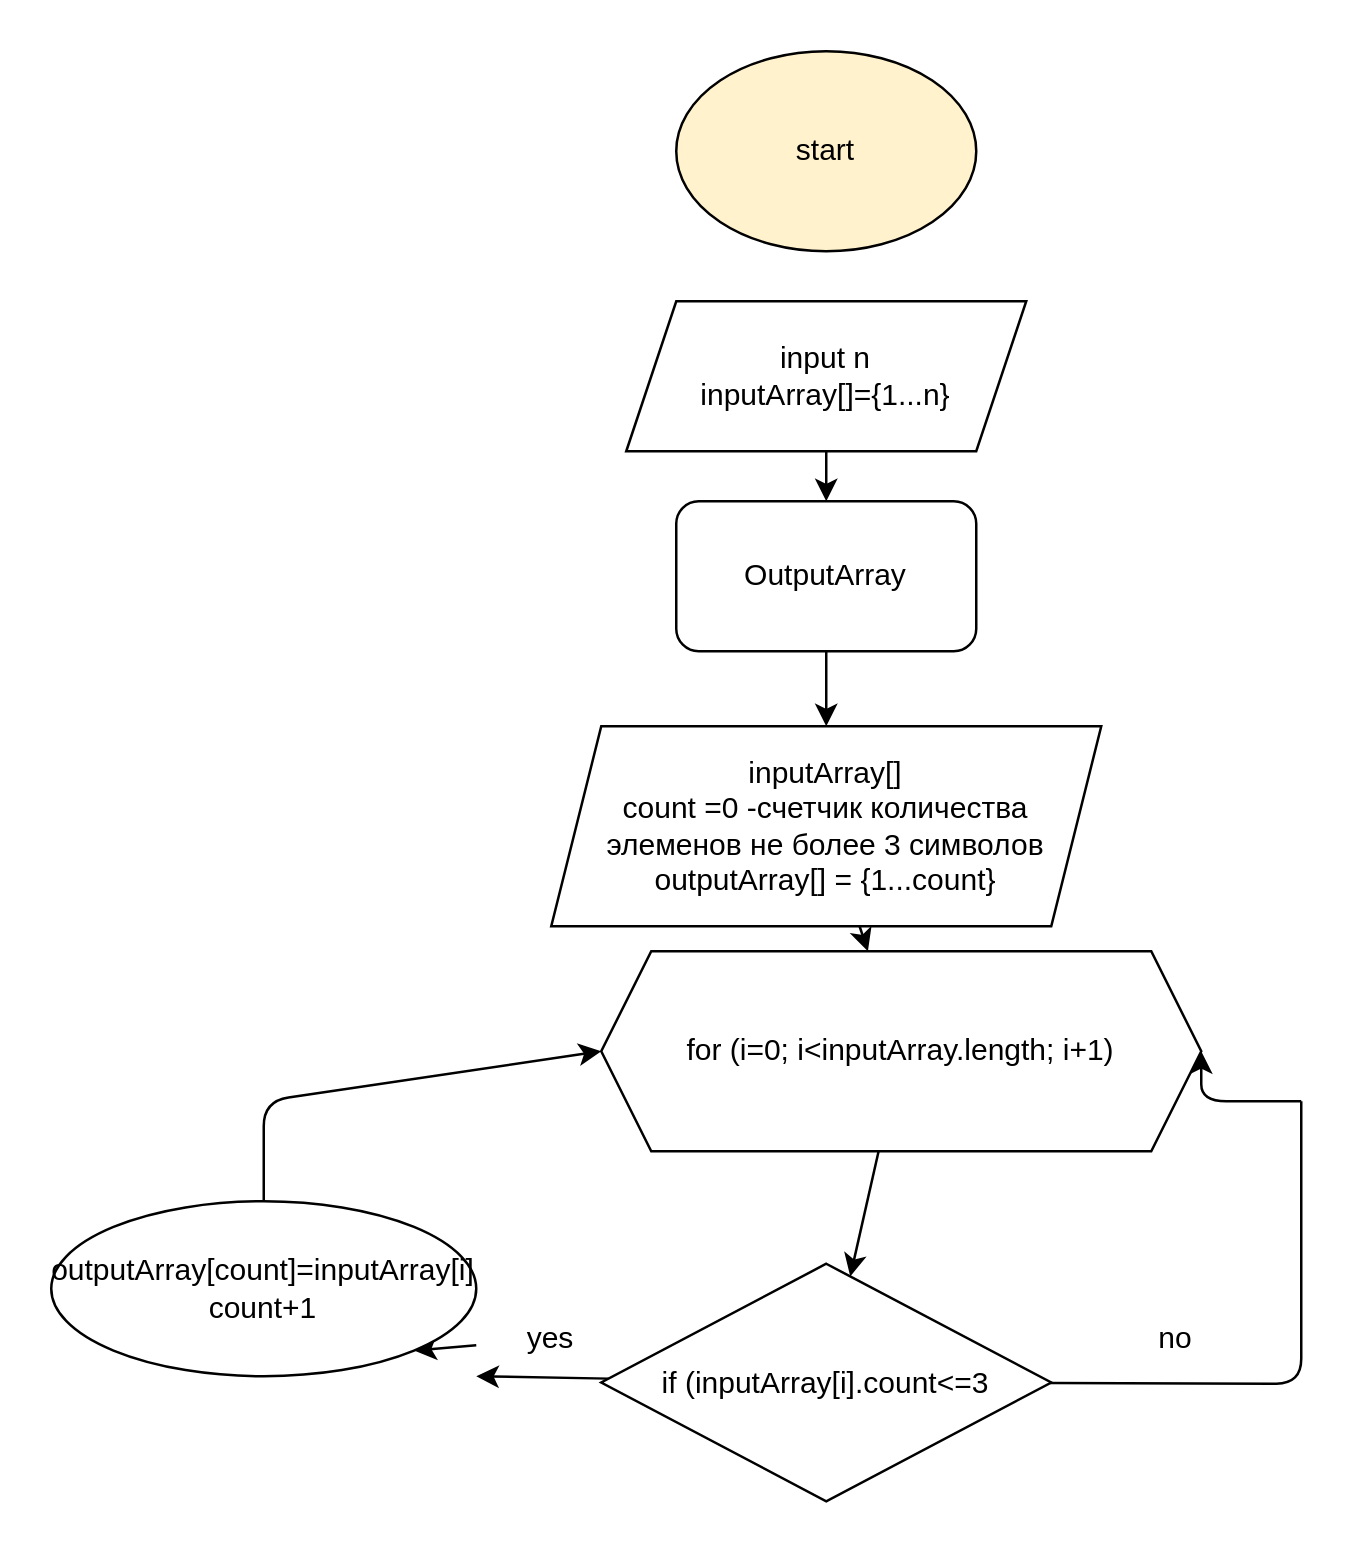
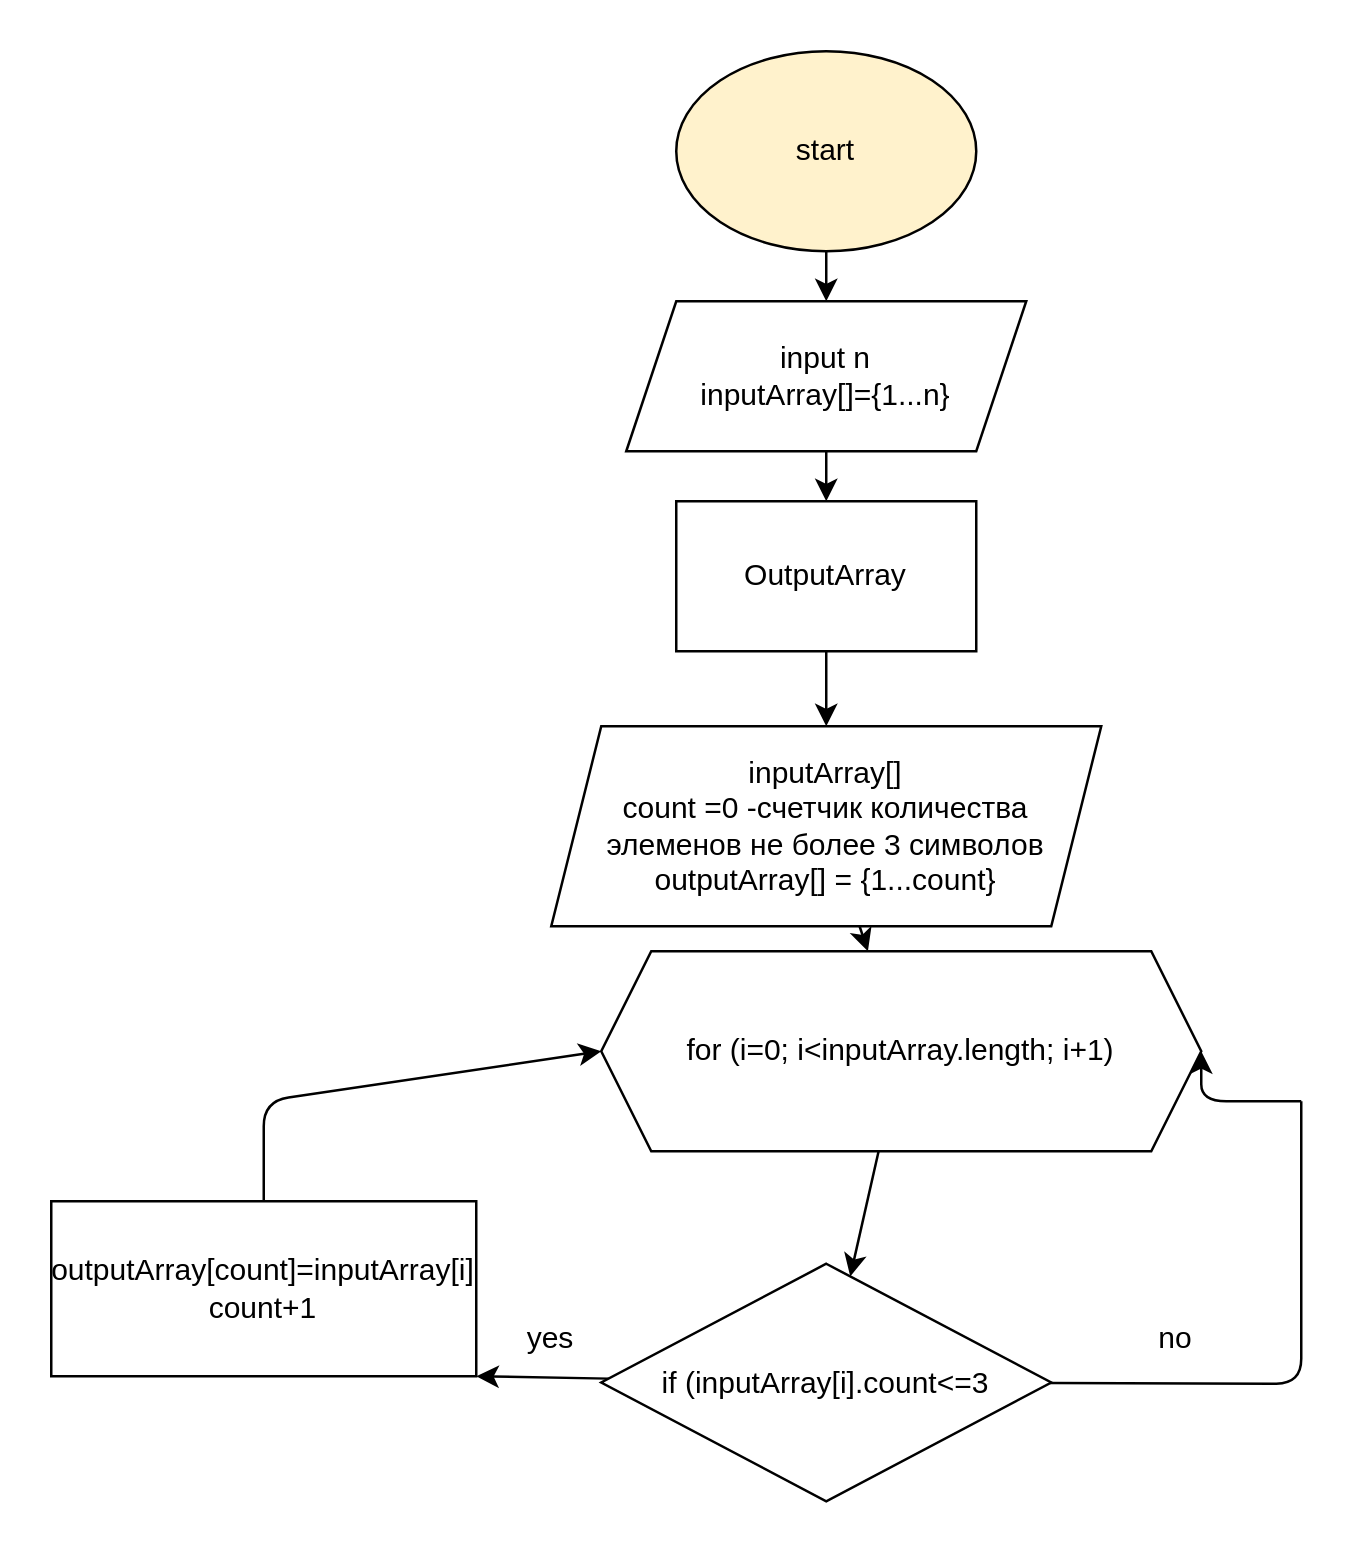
none -> (826, 268)
(826, 576) -> (826, 576)
(264, 1289) -> (264, 1289)
